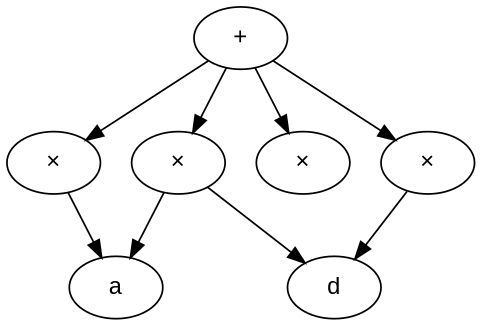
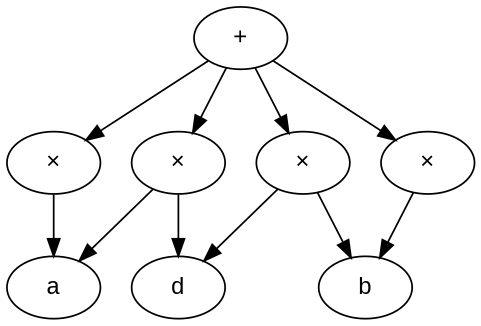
none -> (365, 288)
